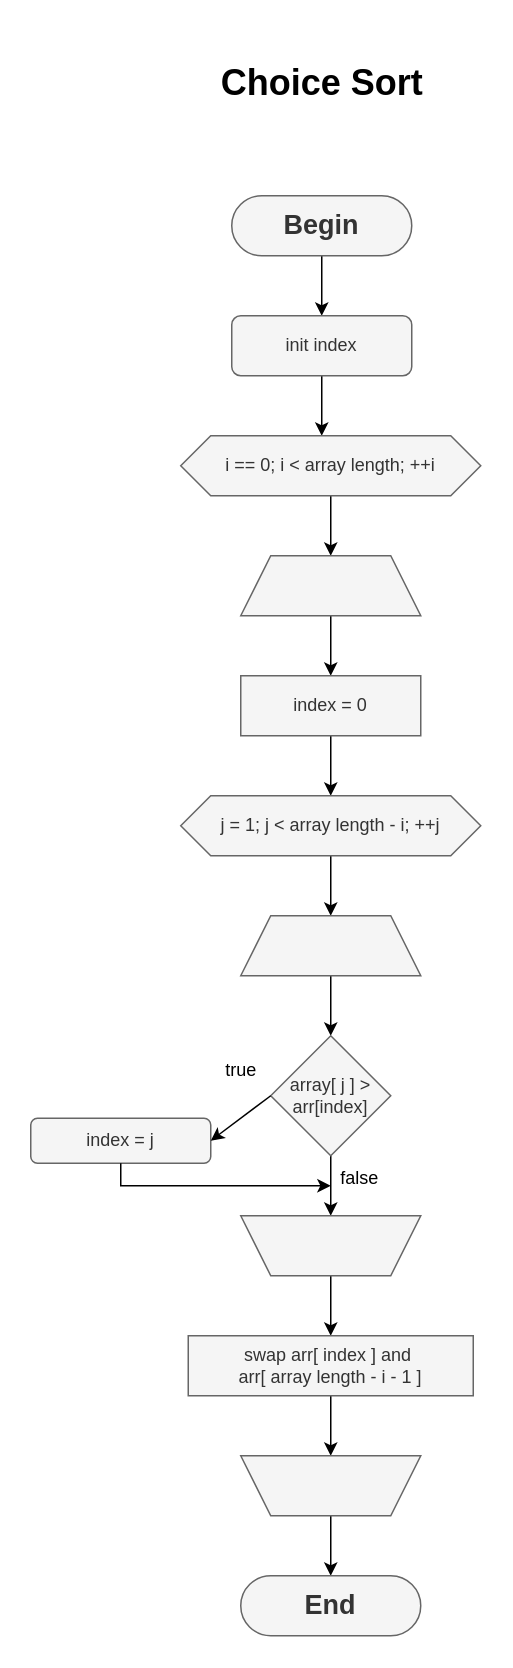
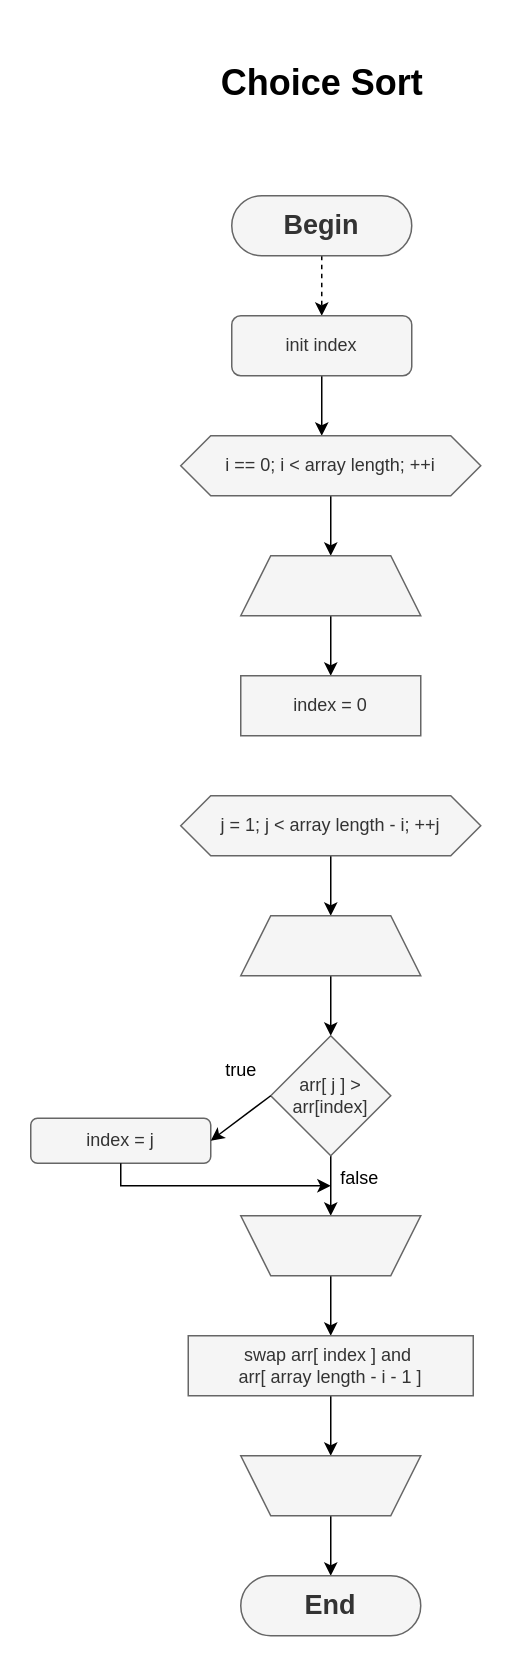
(322, 280) -> (322, 280)
(331, 761) -> none
(331, 1096) -> (331, 1096)
